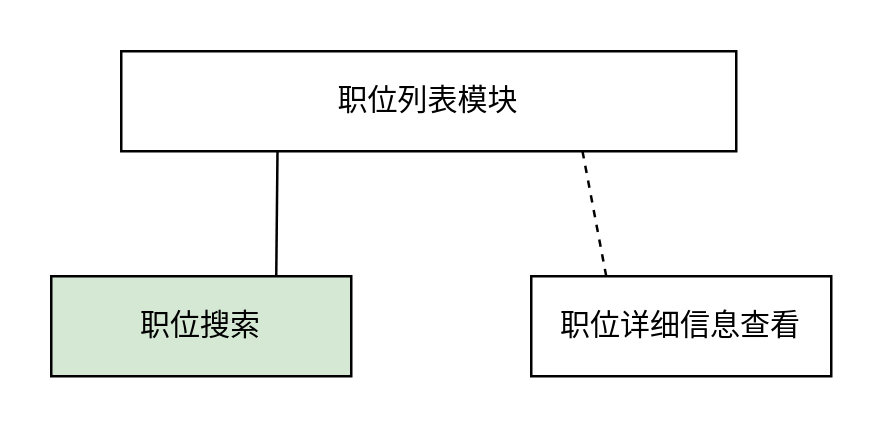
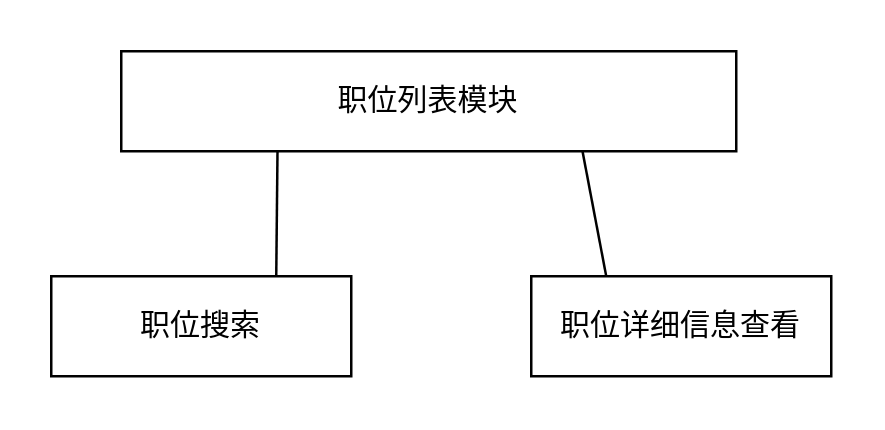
(595, 215) -> (595, 215)
(201, 326) -> (201, 326)
